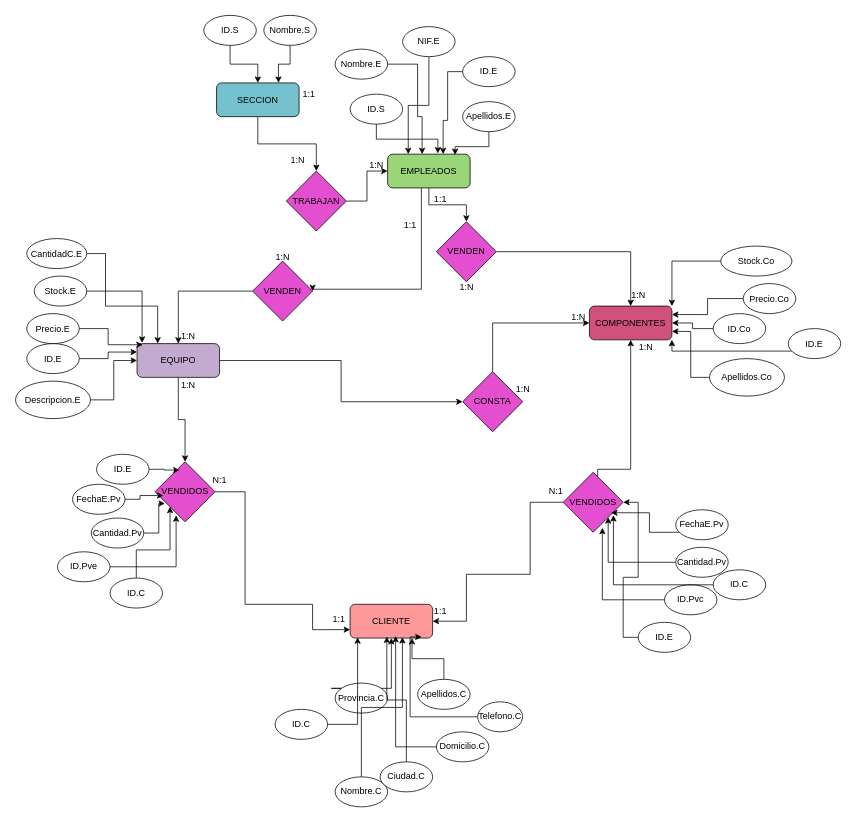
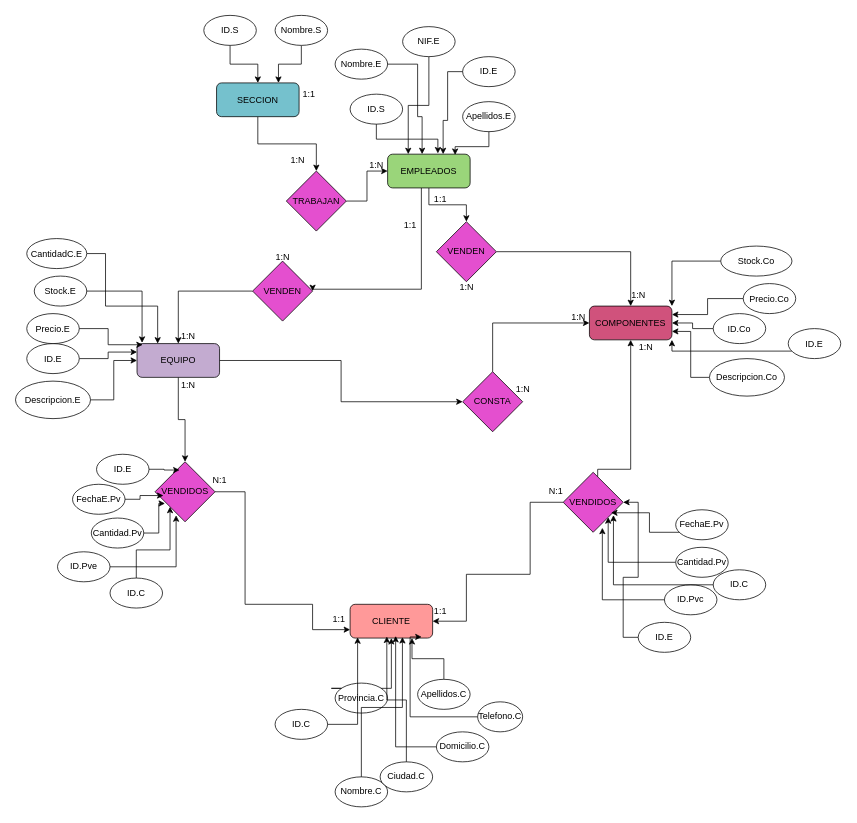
(290, 30) -> (301, 30)
(747, 378) -> (747, 378)
